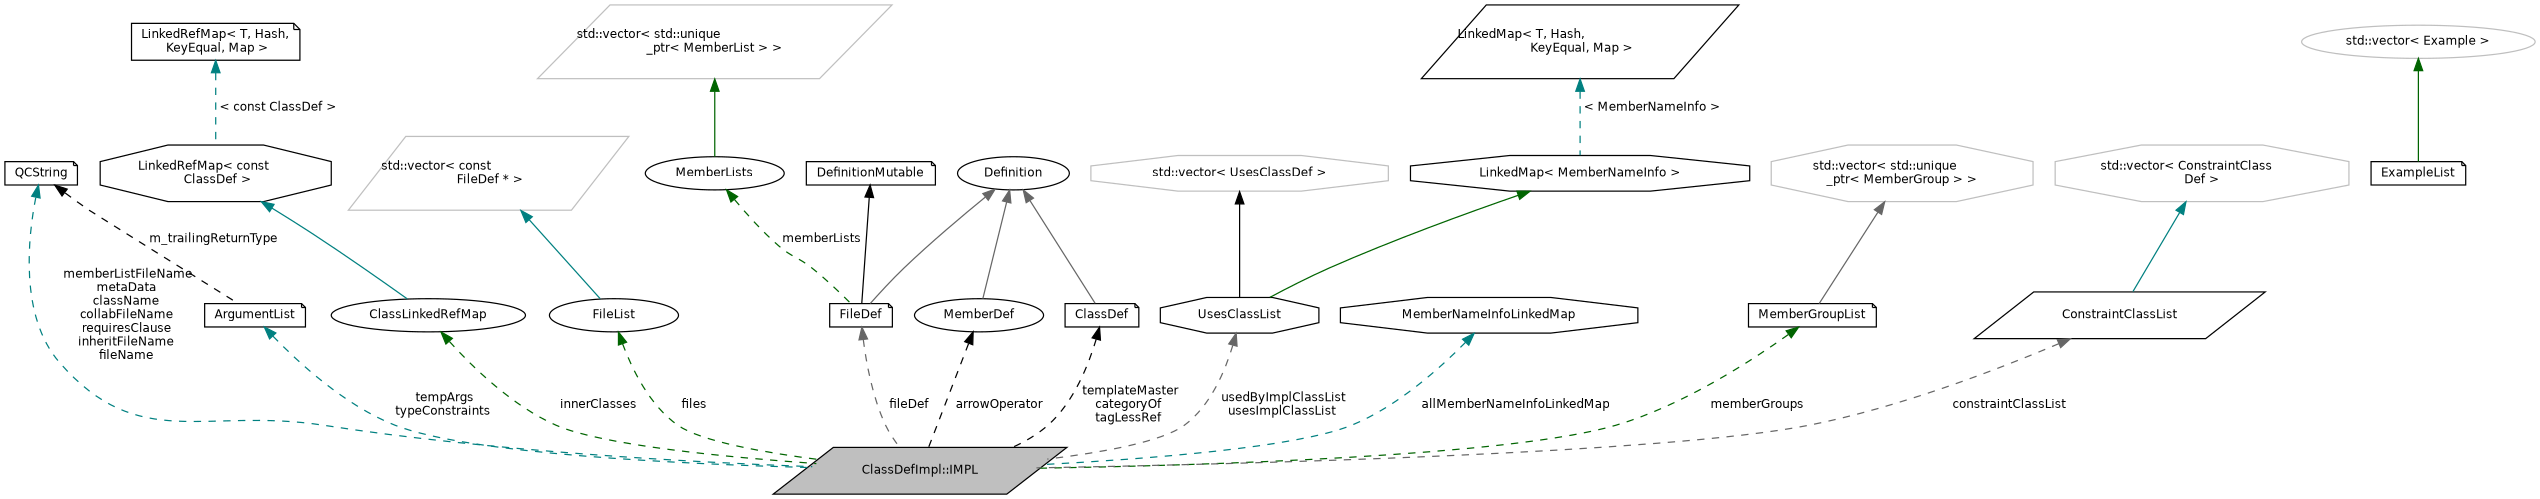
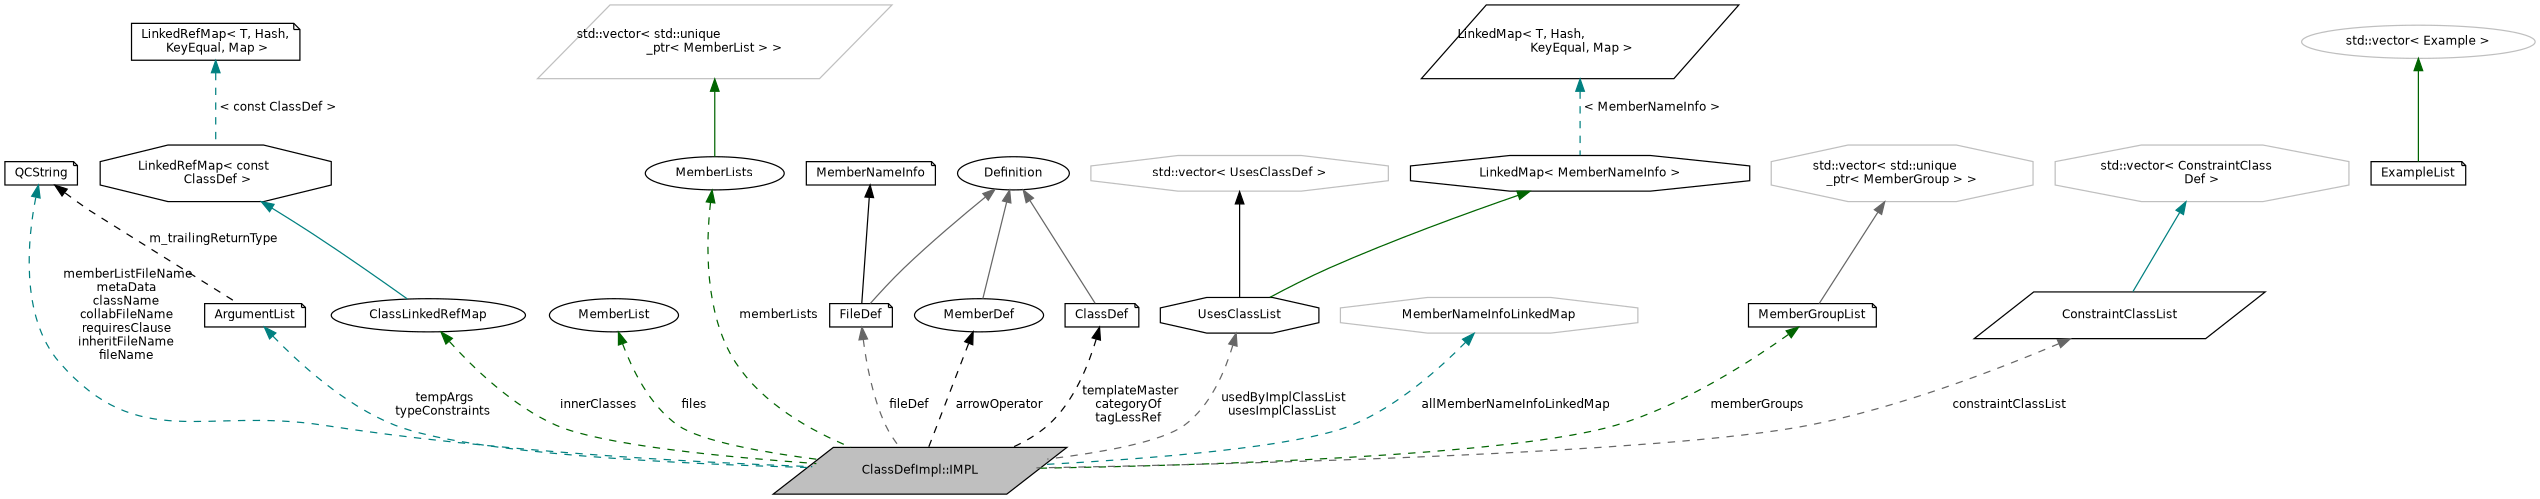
(489, 173) -> none
(871, 173) -> (871, 173)
(790, 254) -> (731, 354)
(614, 315) -> (614, 315)
(1489, 315) -> (1489, 315)
